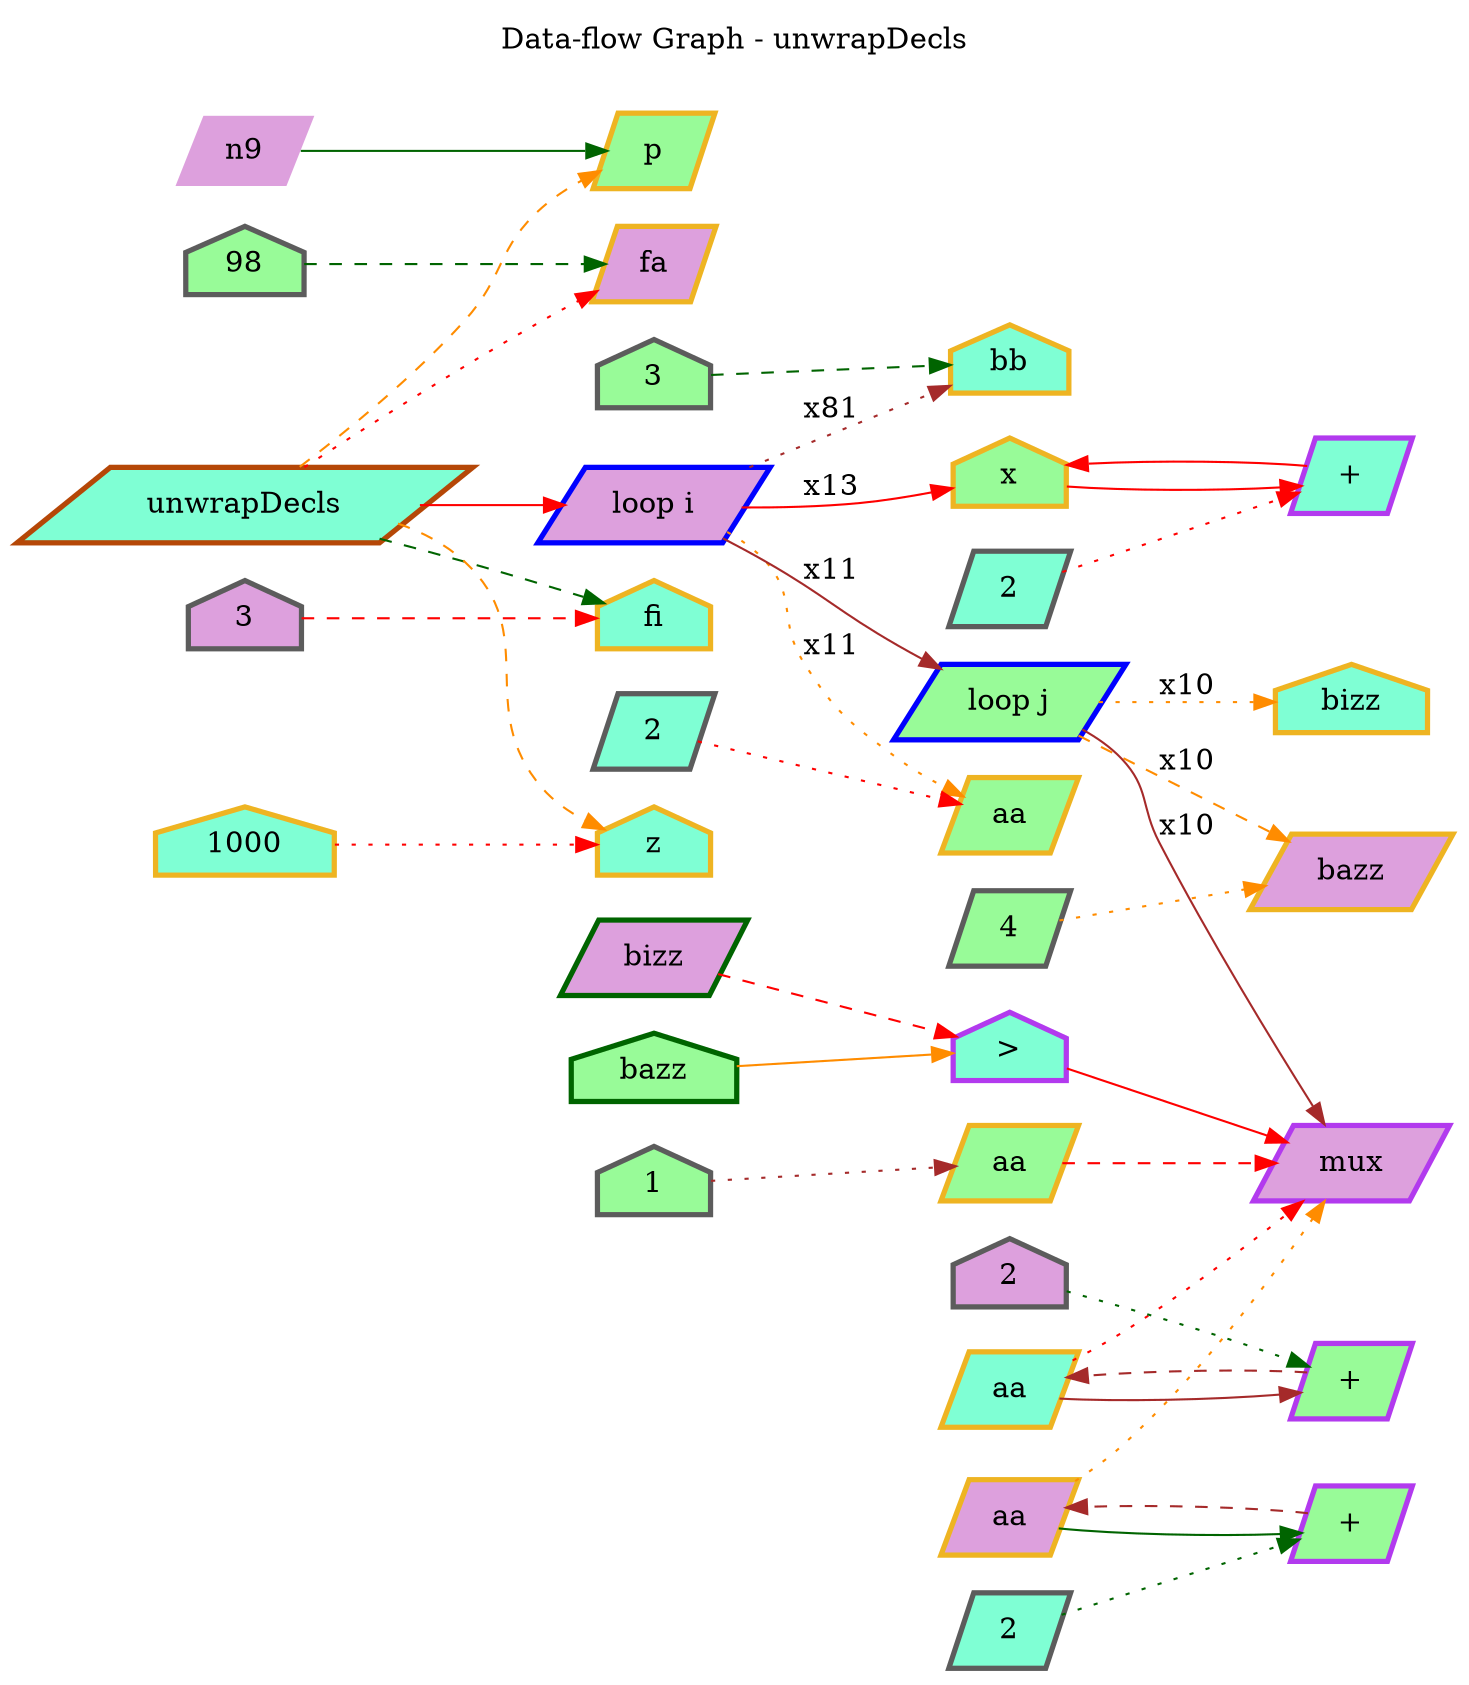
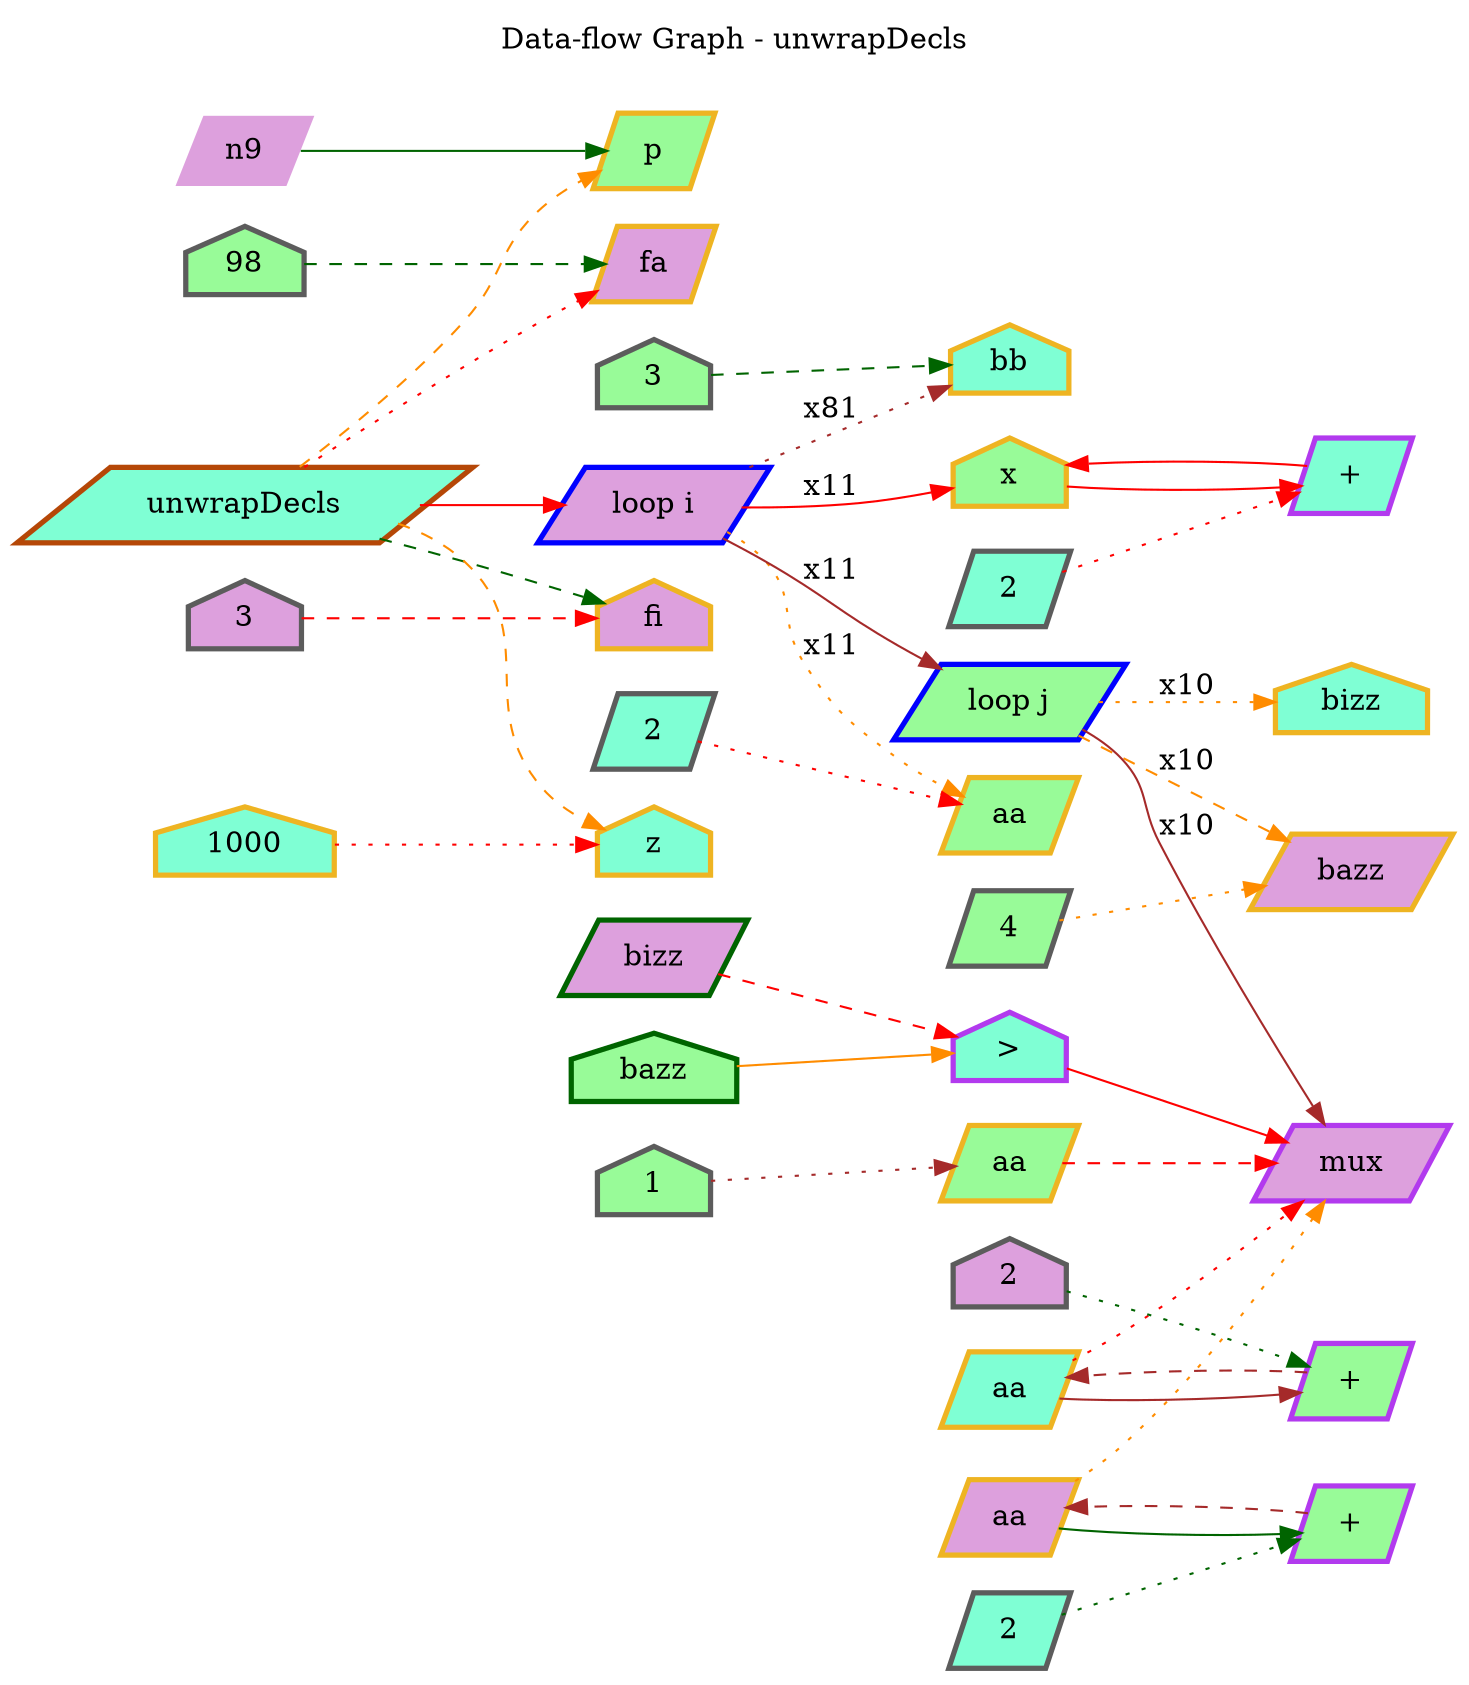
(832, 487) -> (832, 487)
(654, 618) -> (654, 618)
